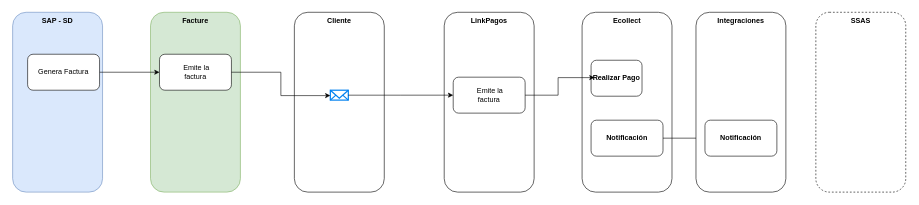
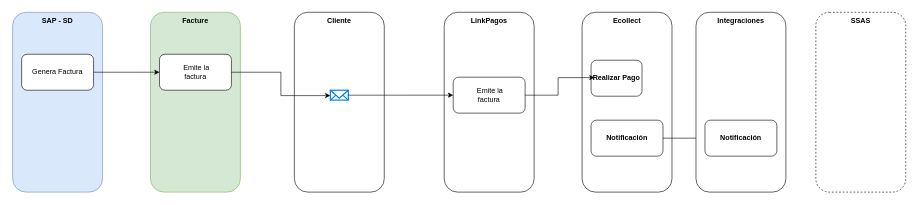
(63, 72) -> (57, 72)
